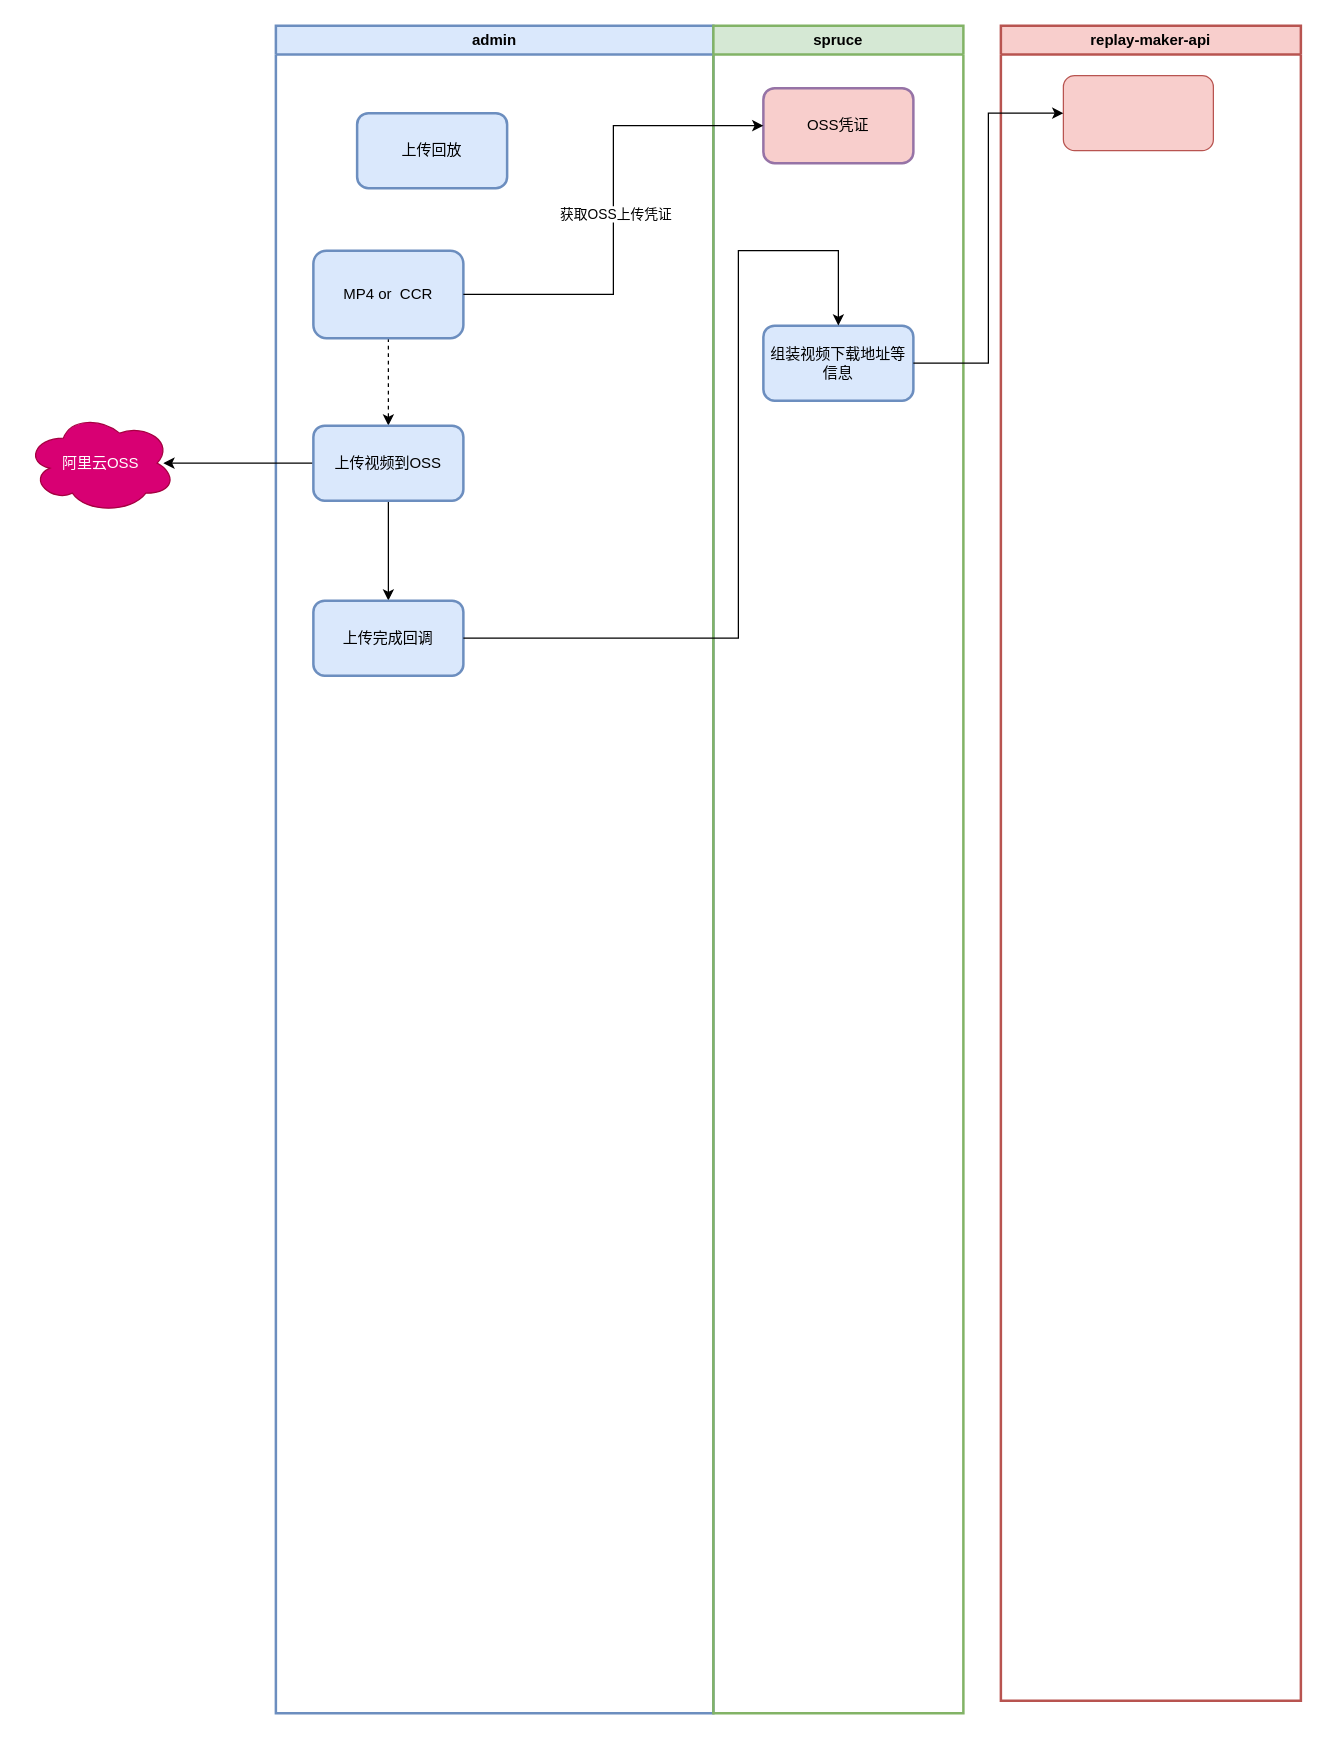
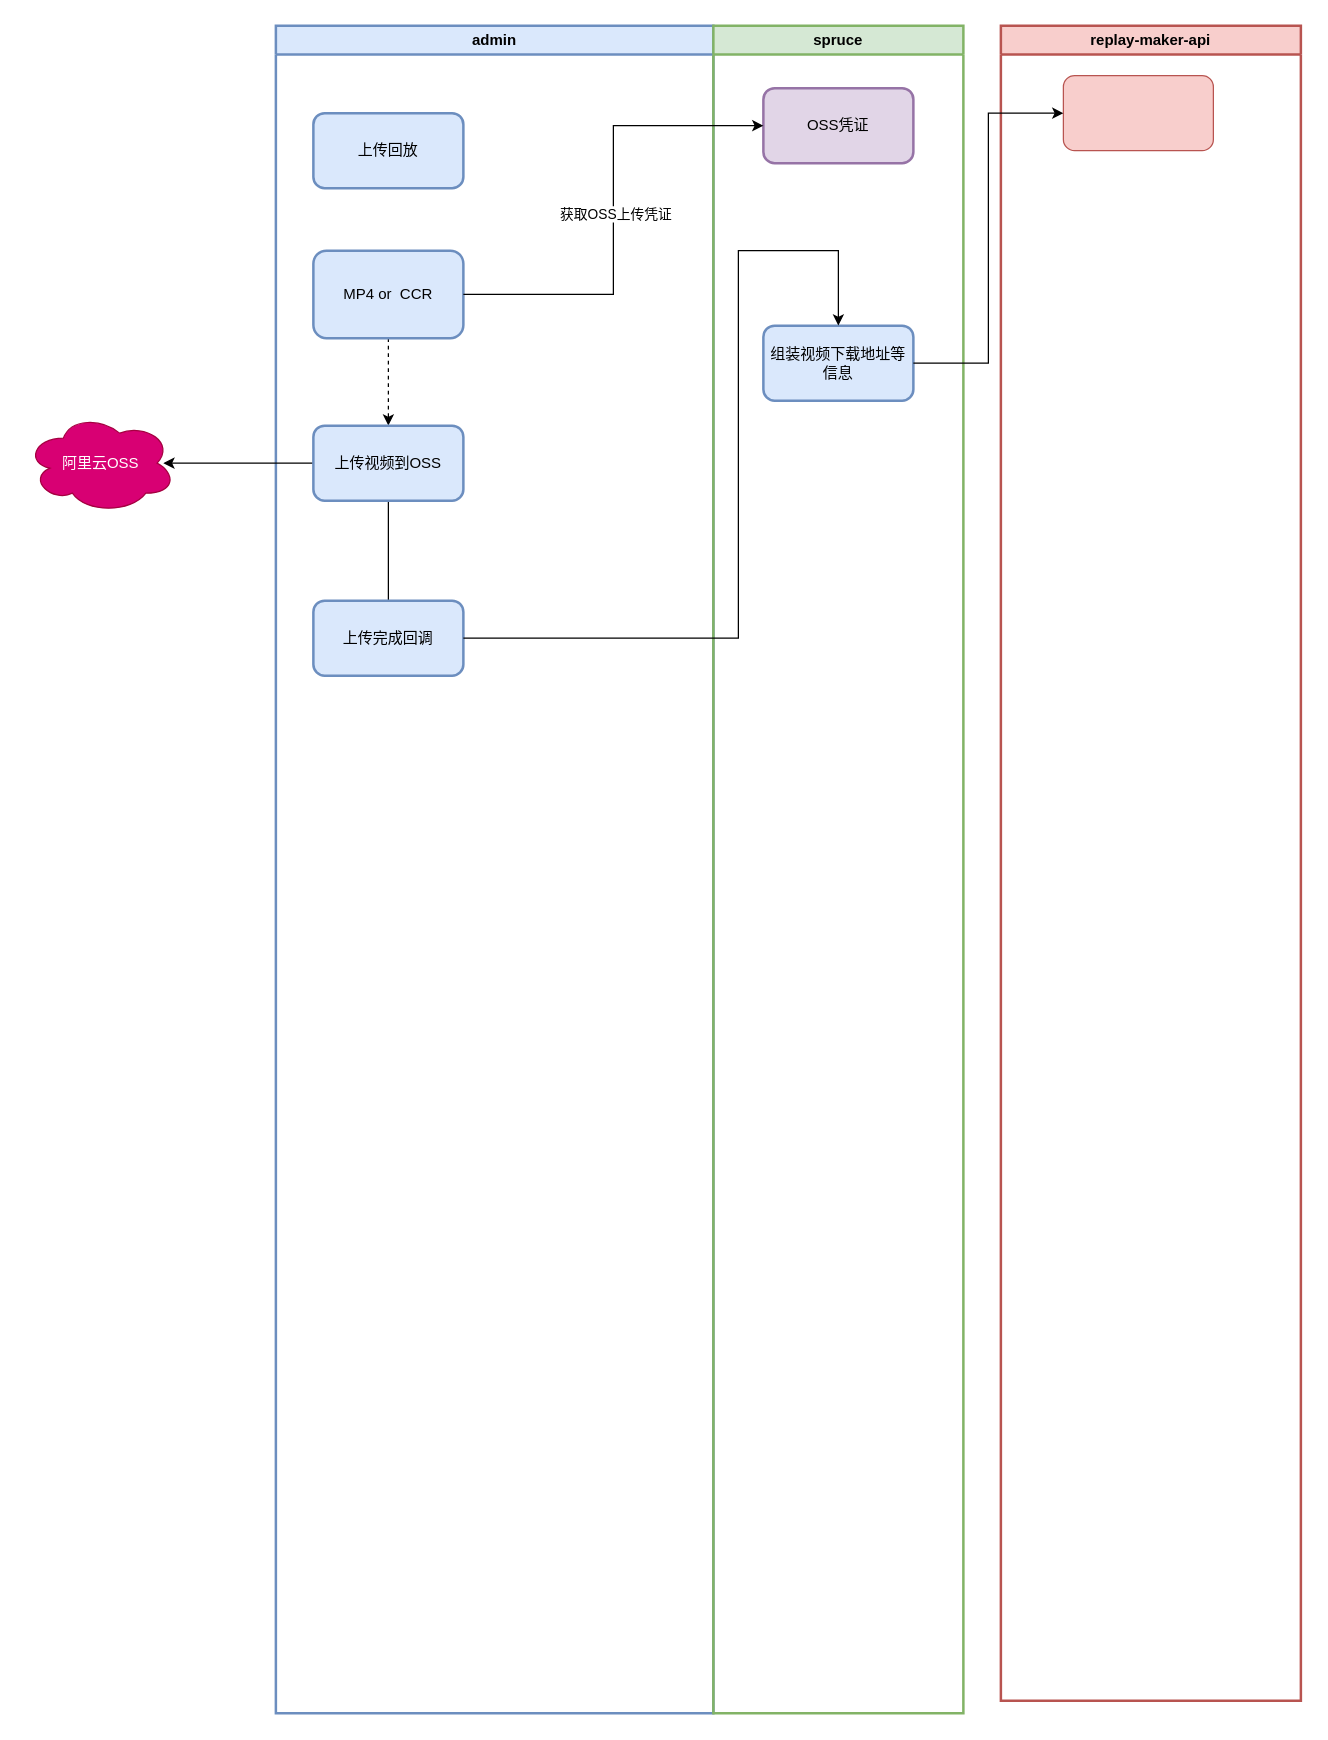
(838, 126) -> (838, 126)
(432, 151) -> (388, 151)
(388, 591) -> (388, 594)
